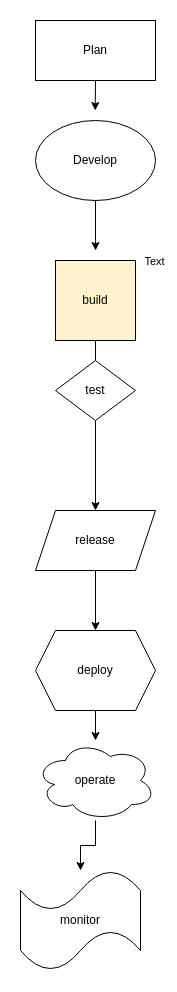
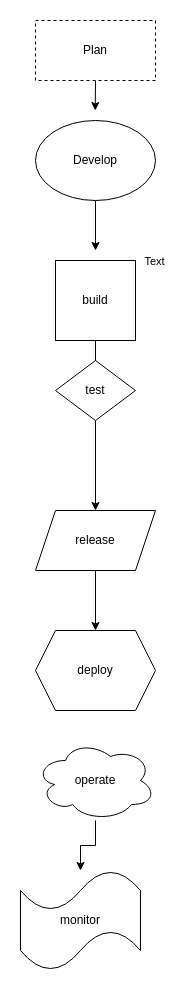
(96, 51) -> (96, 51)
(96, 301) -> (96, 301)
(96, 730) -> none
